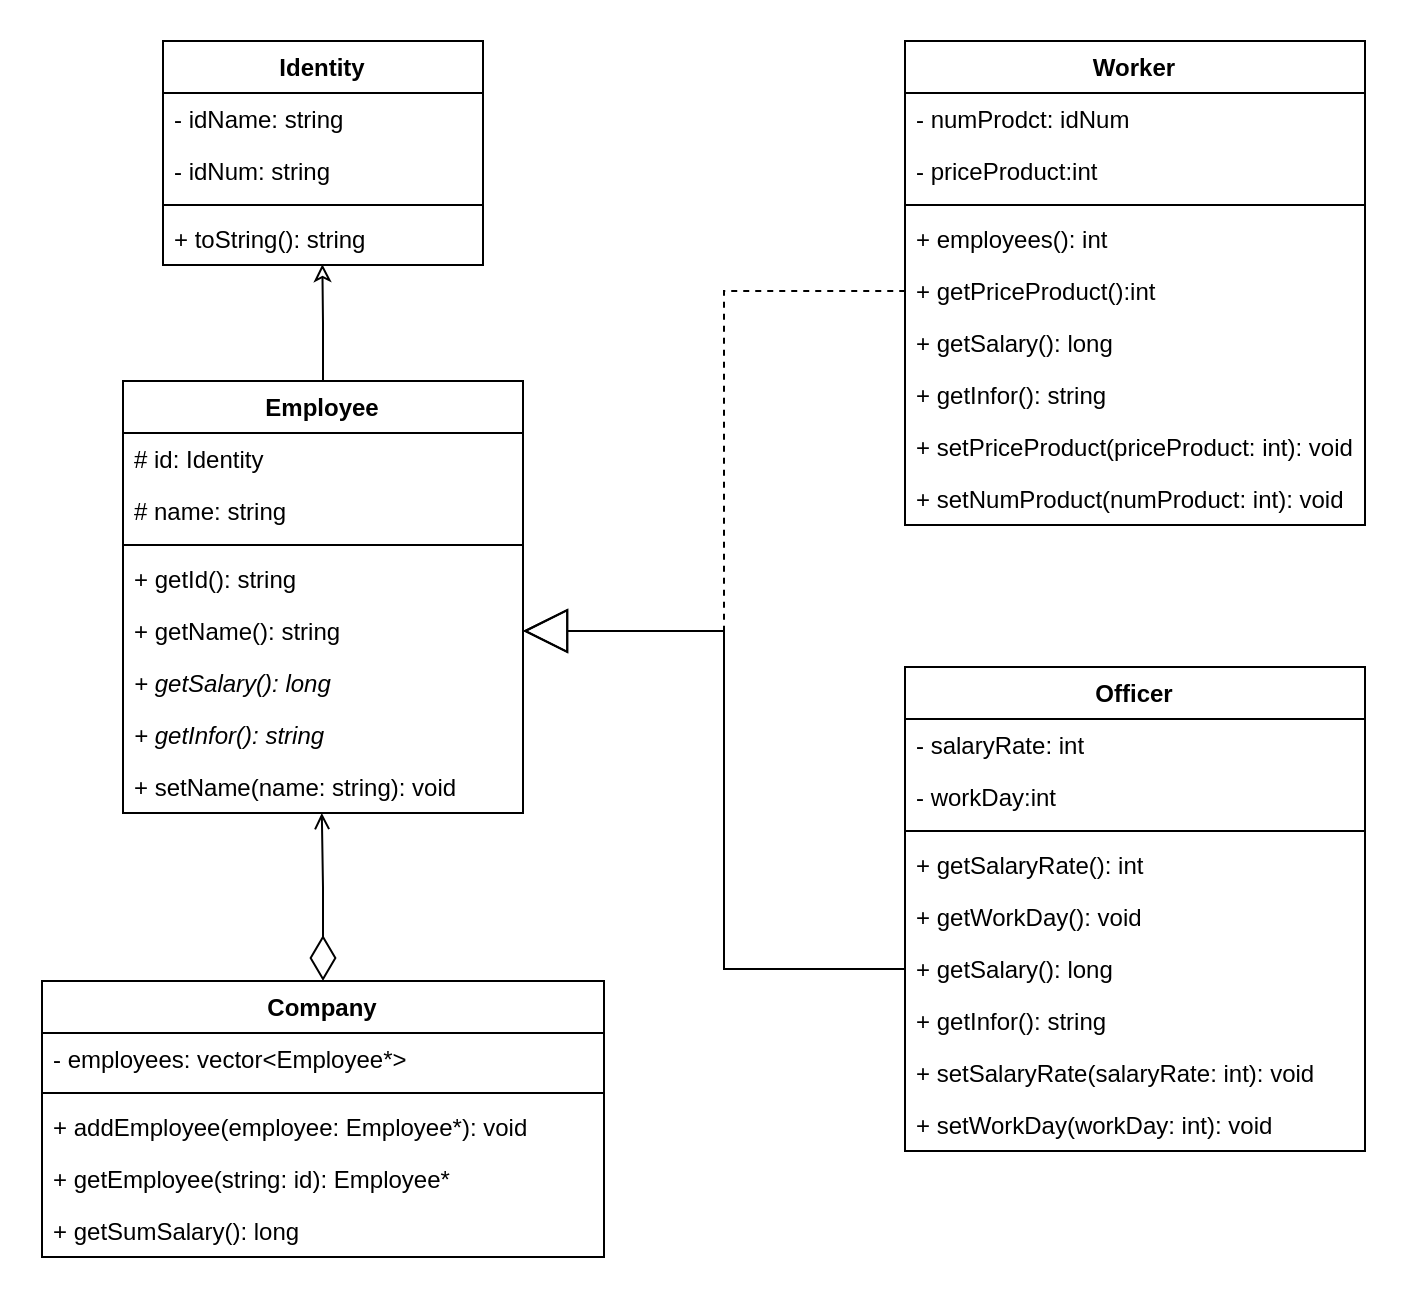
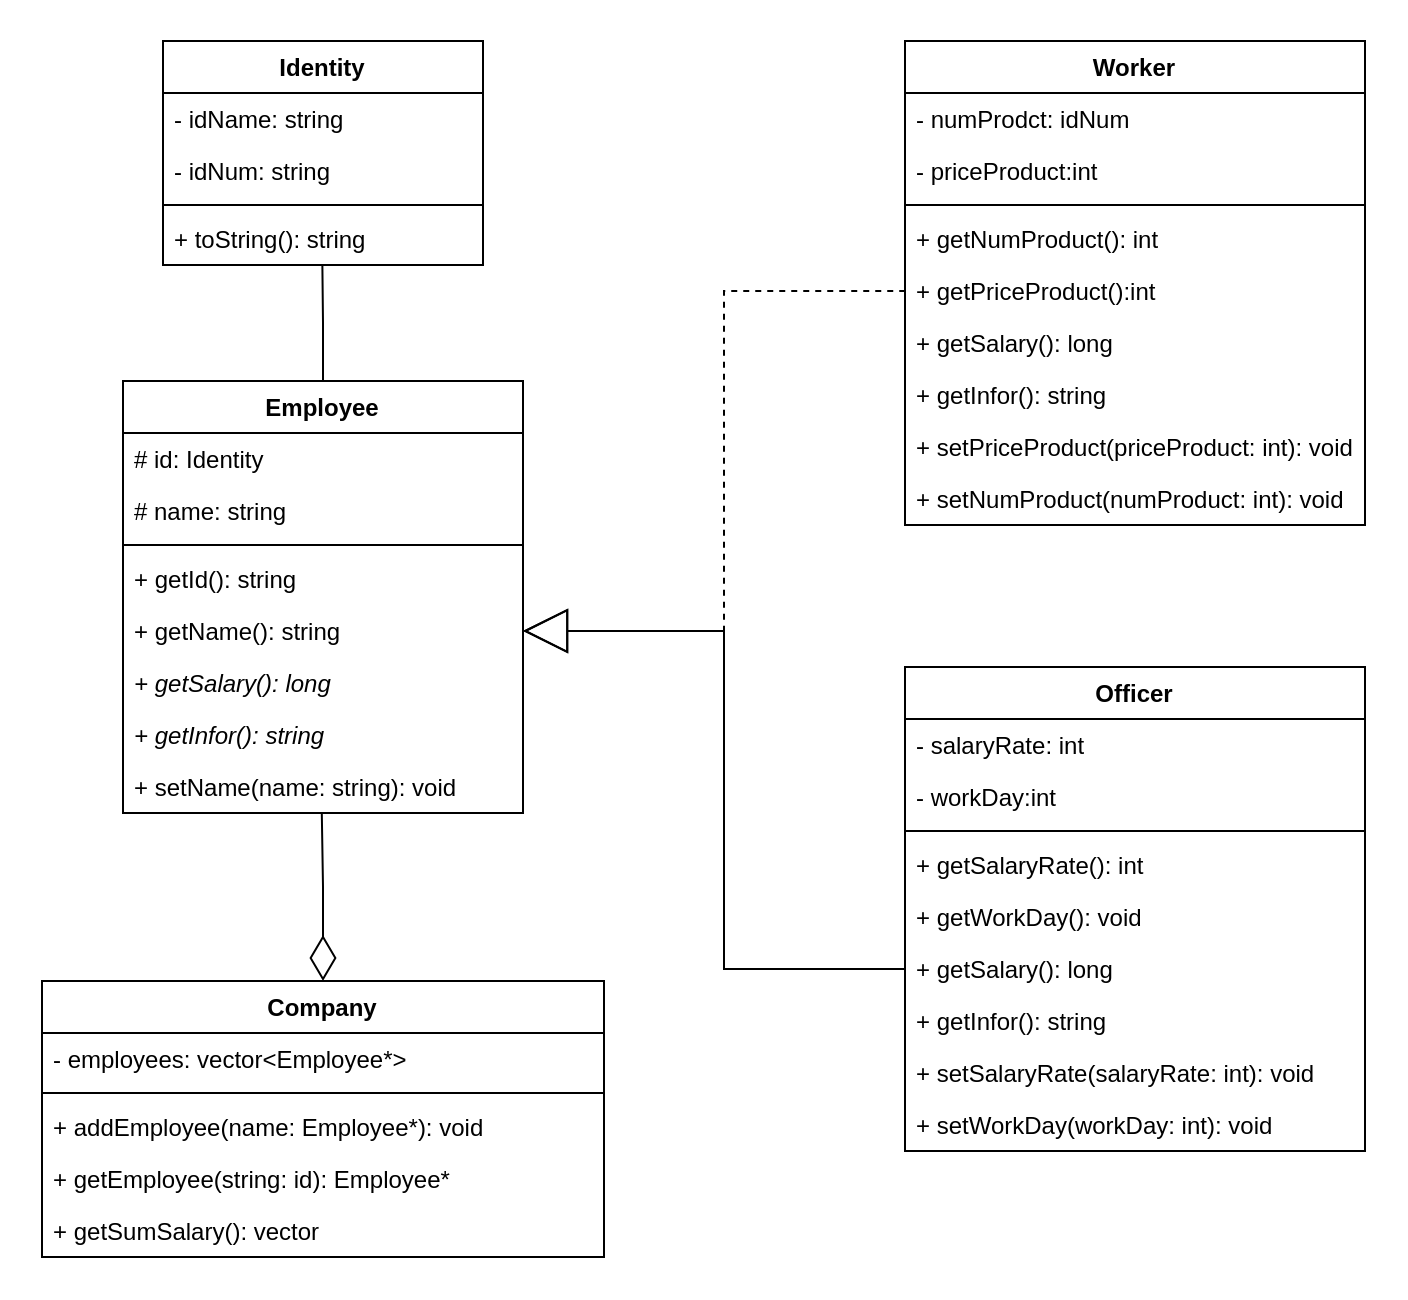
(1021, 240) -> (1051, 240)
(323, 279) -> (322, 275)
(322, 821) -> (322, 821)
(294, 1128) -> (270, 1128)
(185, 1232) -> (202, 1232)
